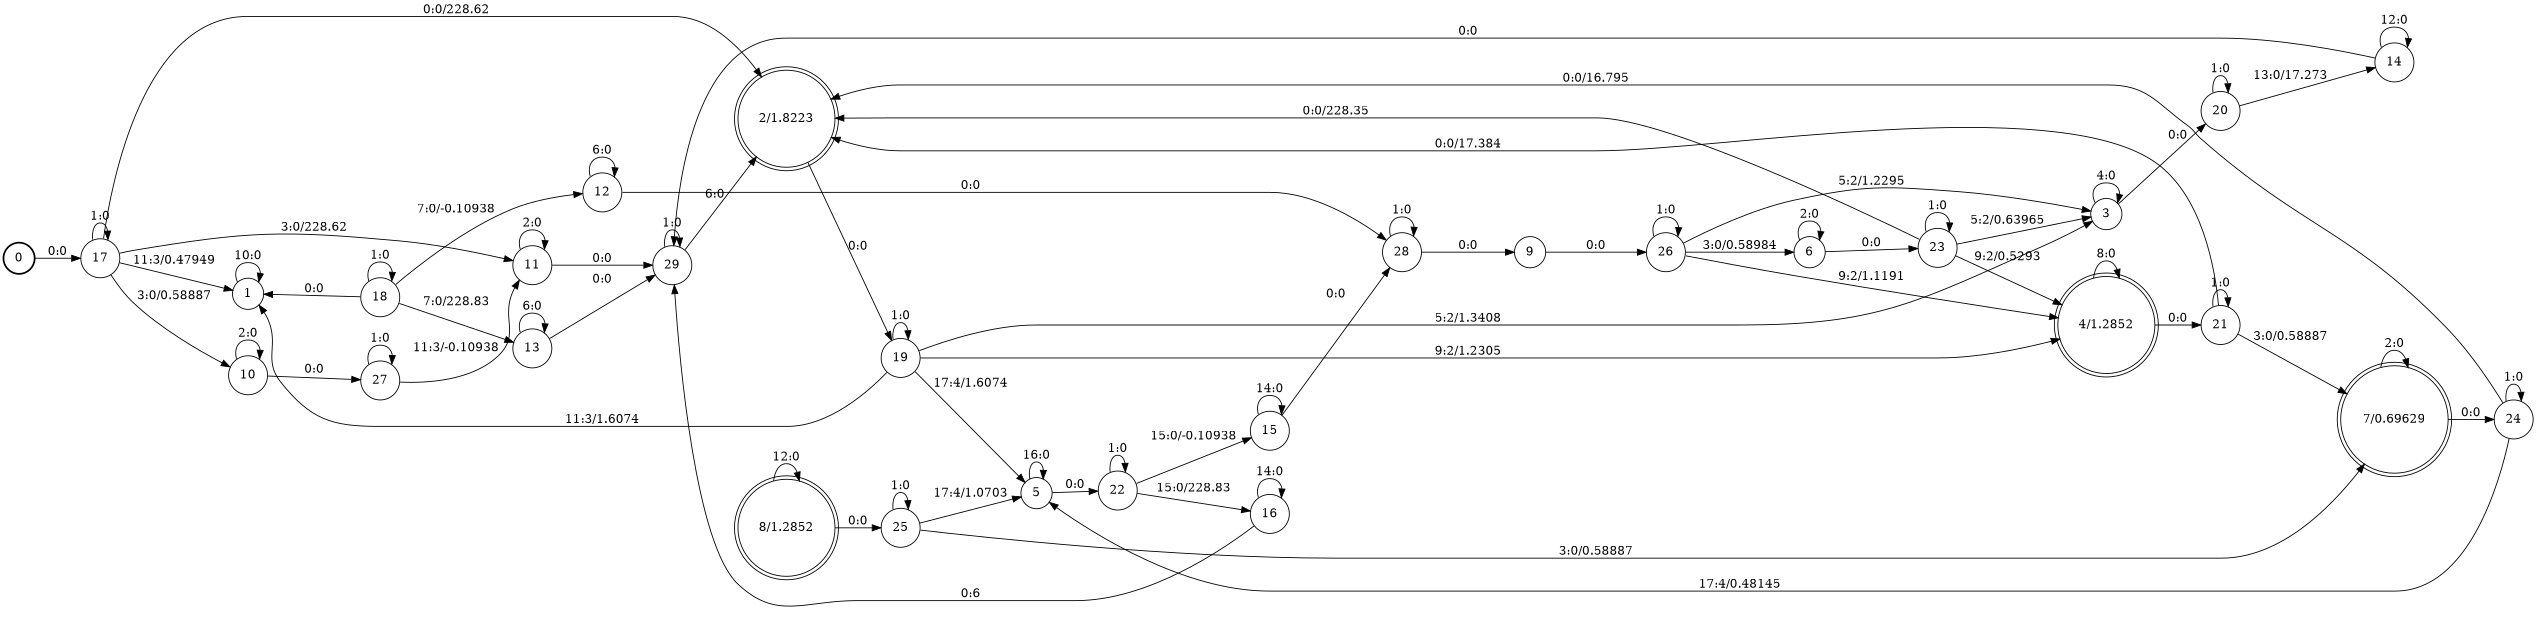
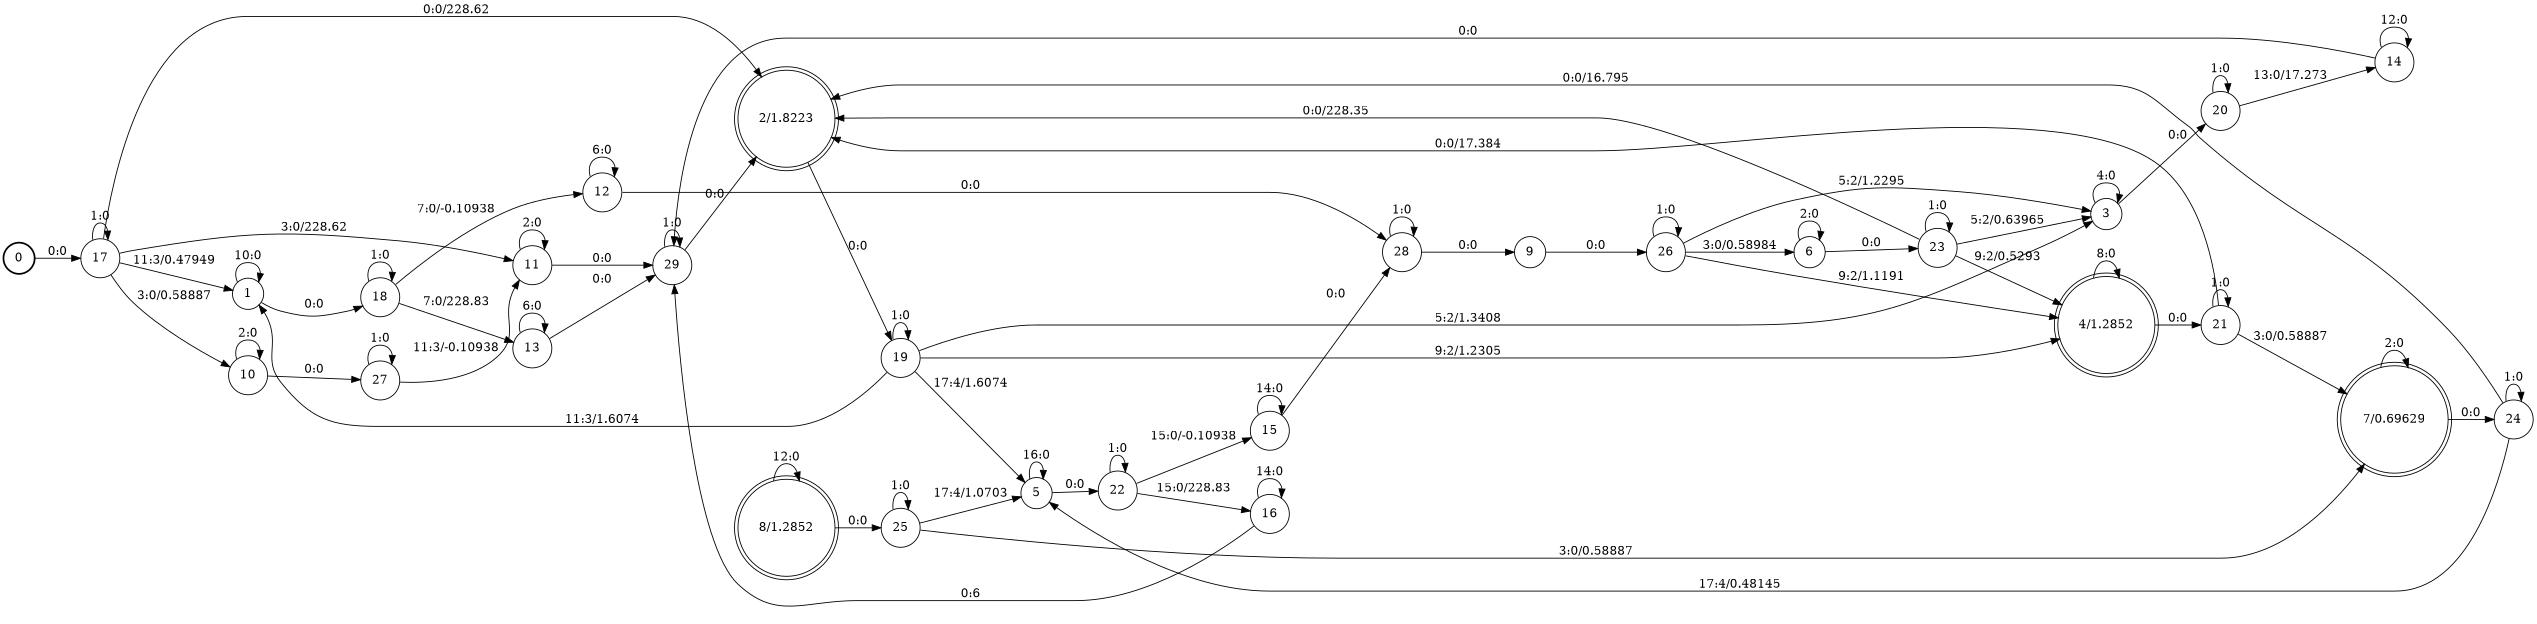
(715, 195) -> (715, 195)
(317, 296) -> (307, 316)
